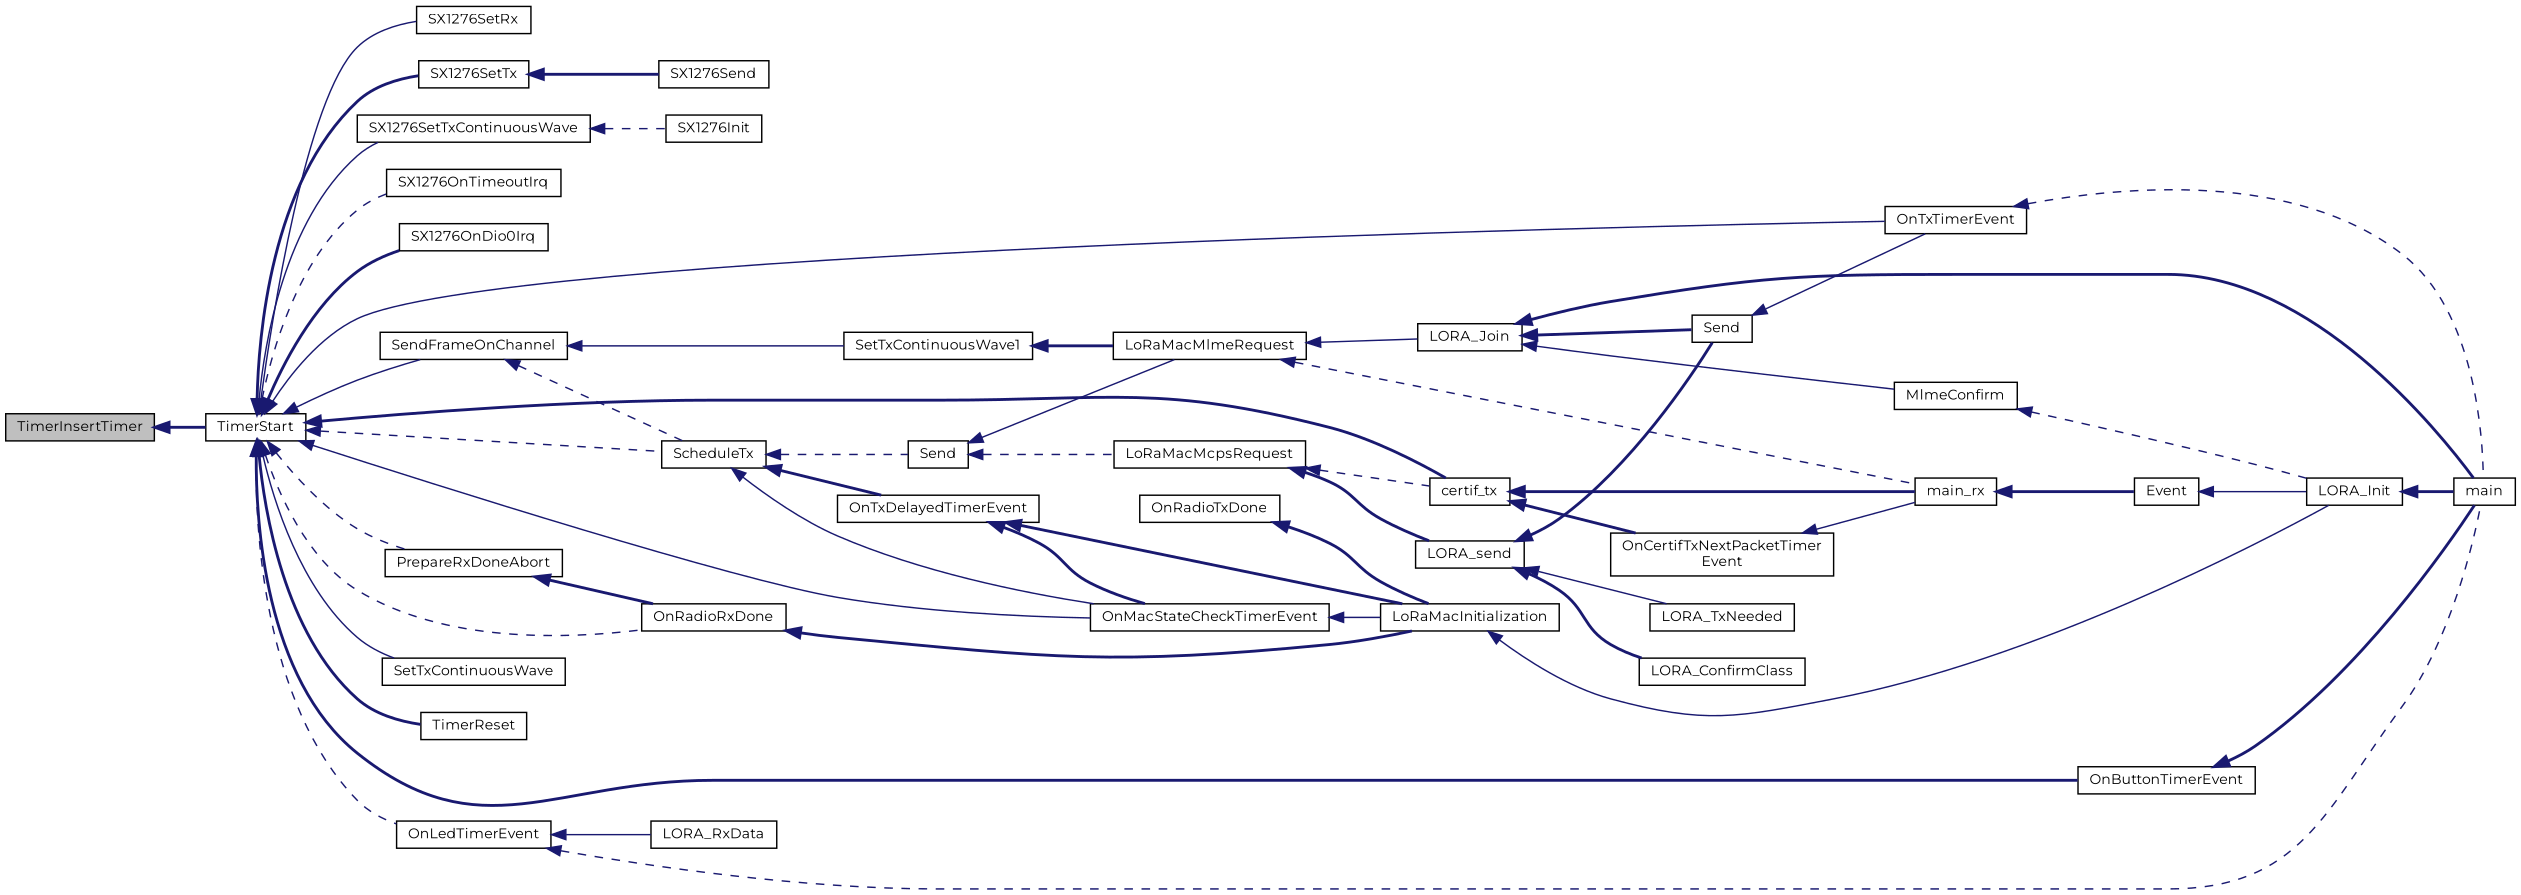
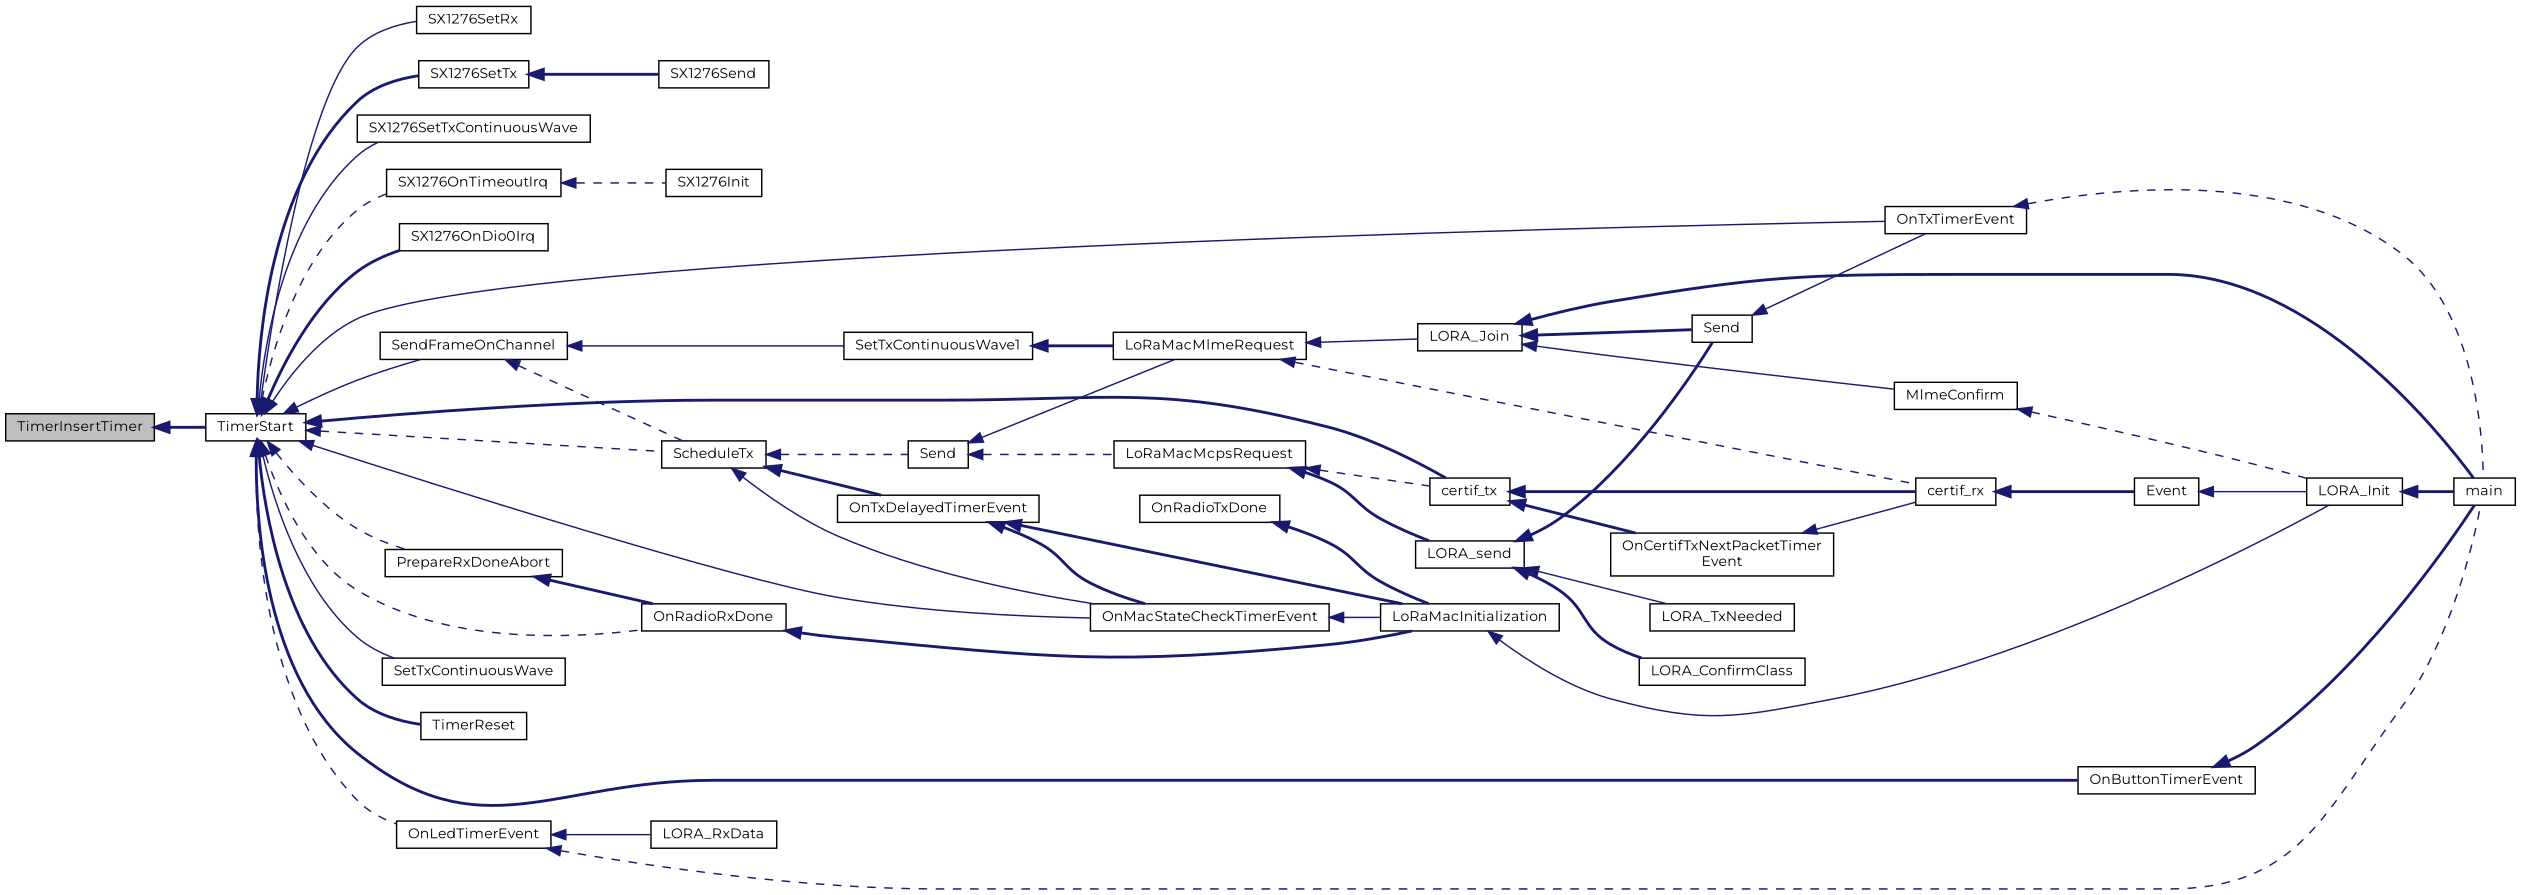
(635, 129) -> (621, 183)
(1956, 492) -> (1956, 492)
